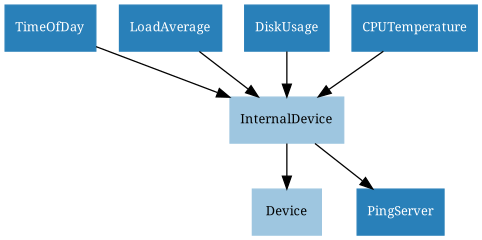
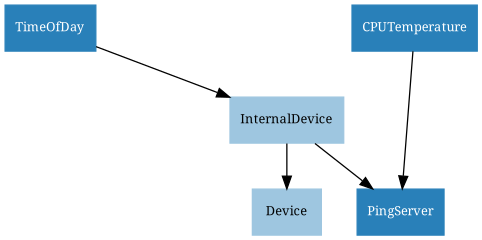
(171, 28) -> none
(287, 28) -> none
(356, 70) -> (408, 114)
